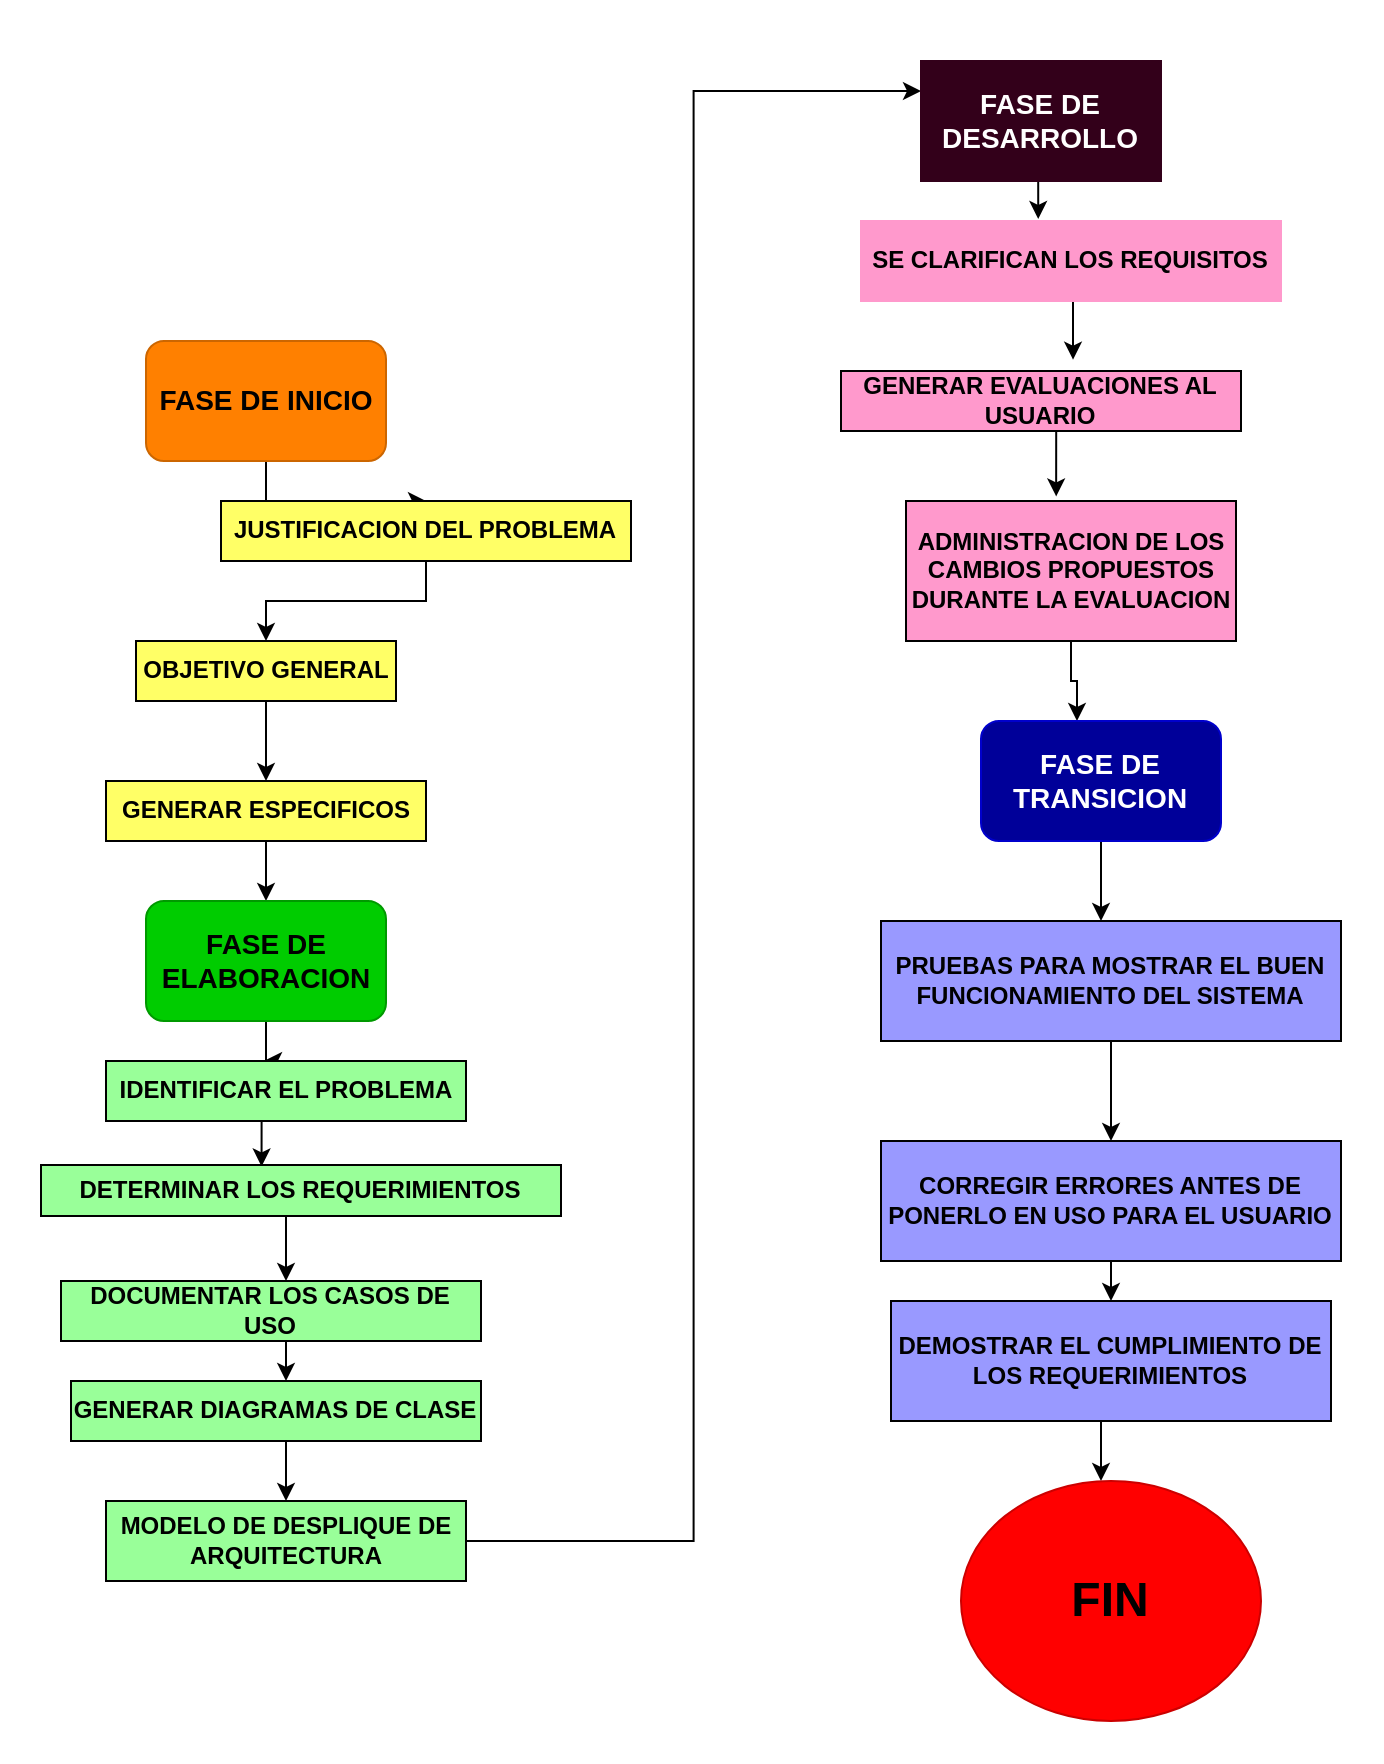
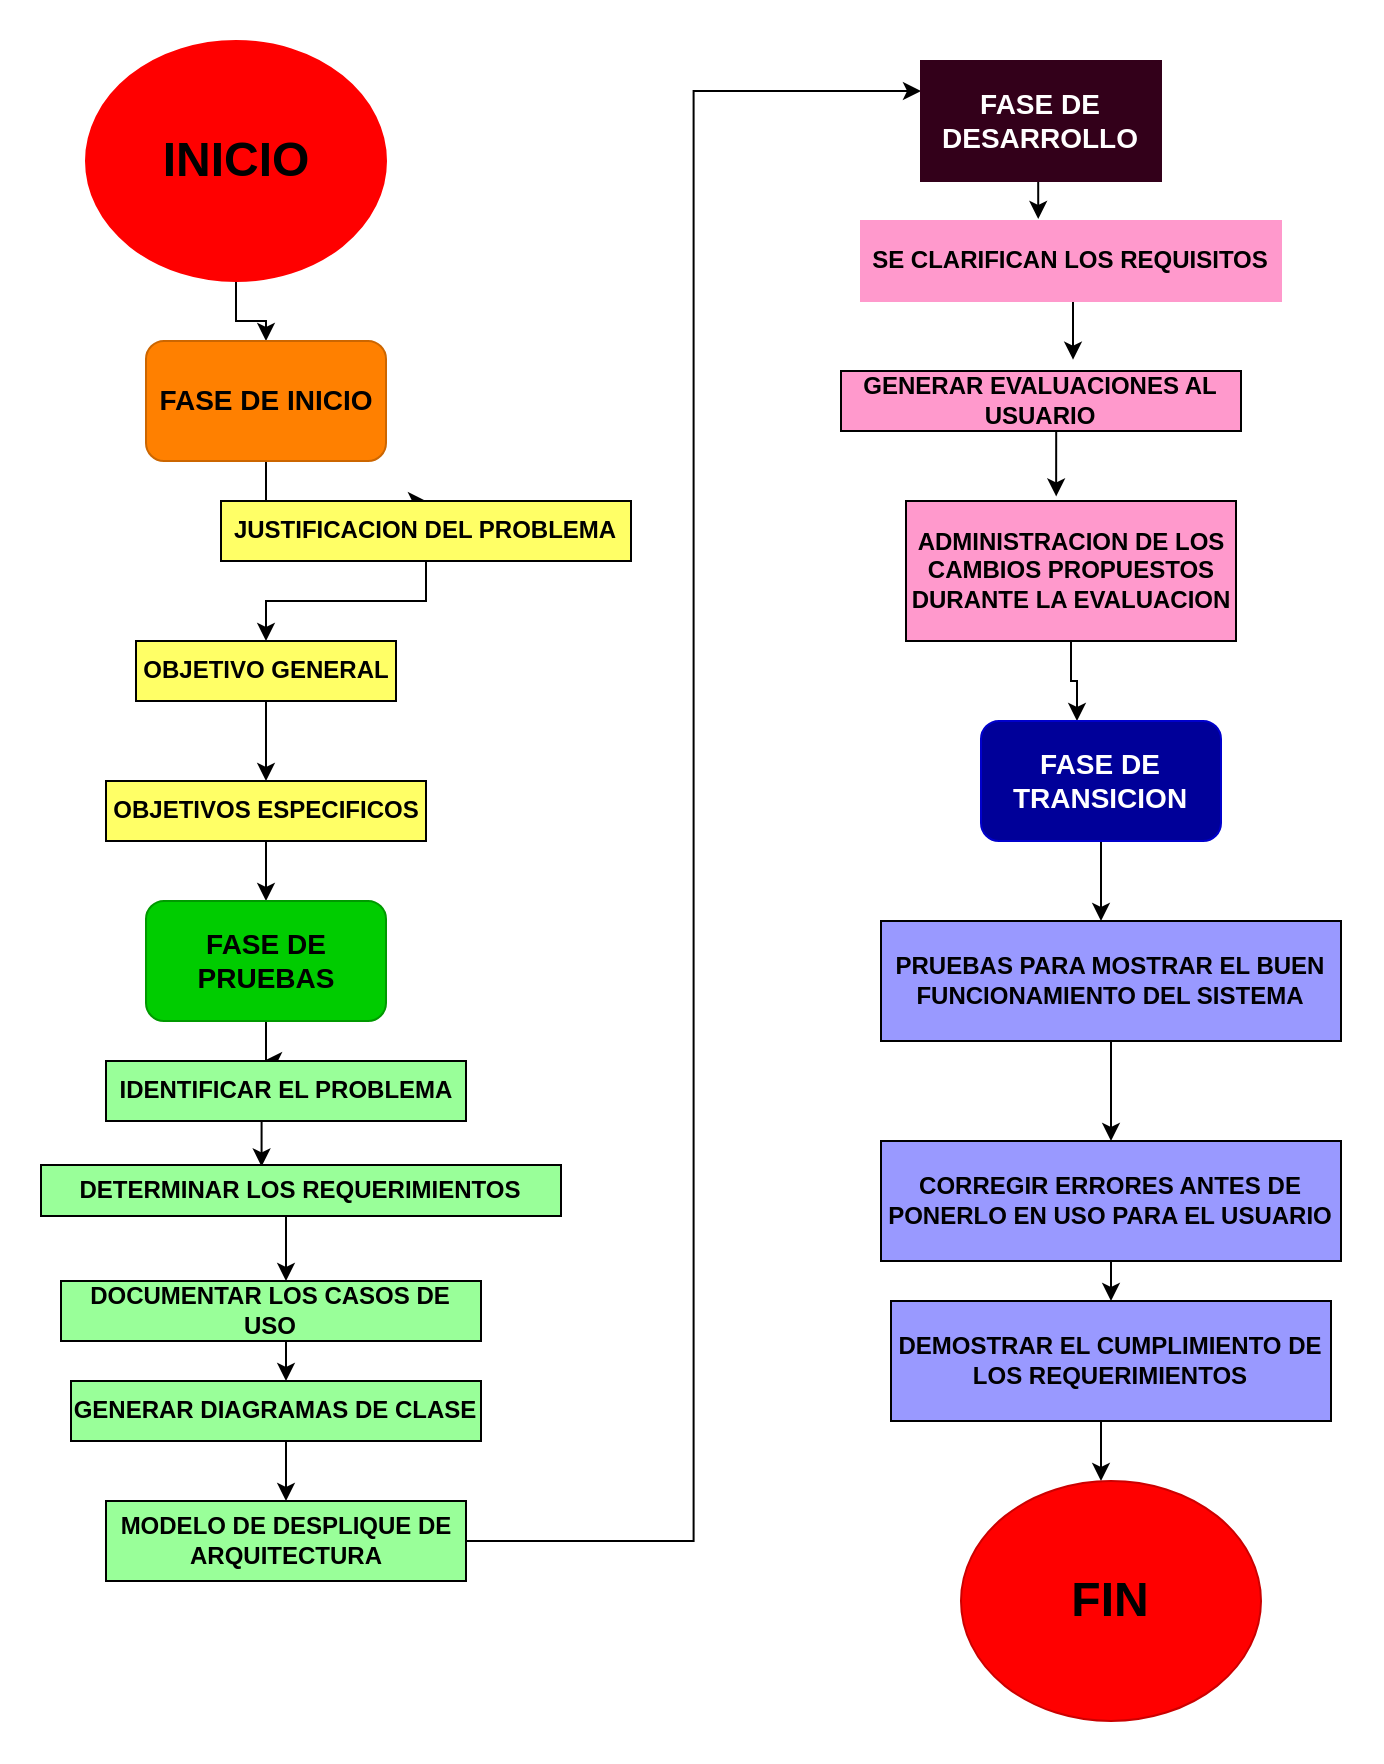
none -> (236, 161)
none -> (236, 319)
(267, 811) -> (267, 811)
(267, 961) -> (267, 961)
